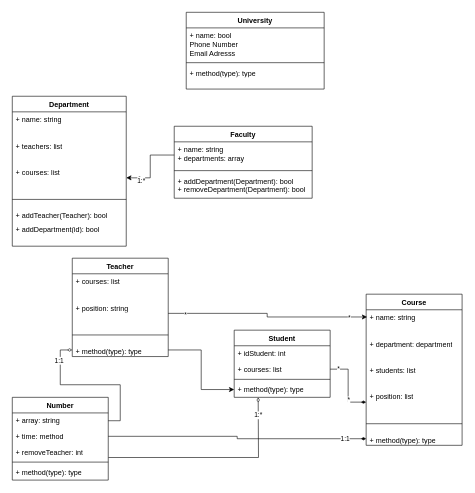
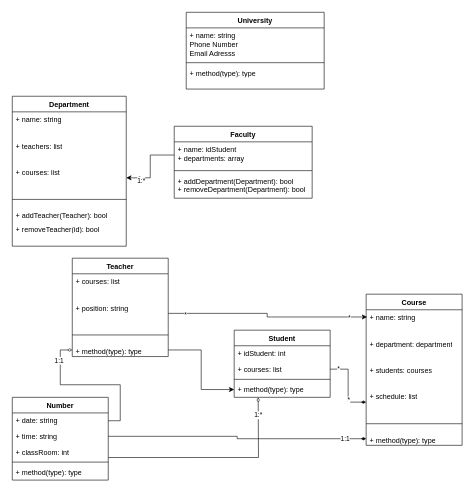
(213, 45) -> (214, 45)
(215, 155) -> (215, 155)
(62, 230) -> (62, 230)
(397, 371) -> (405, 371)
(396, 398) -> (397, 398)
(42, 422) -> (40, 422)
(40, 437) -> (39, 437)
(52, 453) -> (43, 453)
